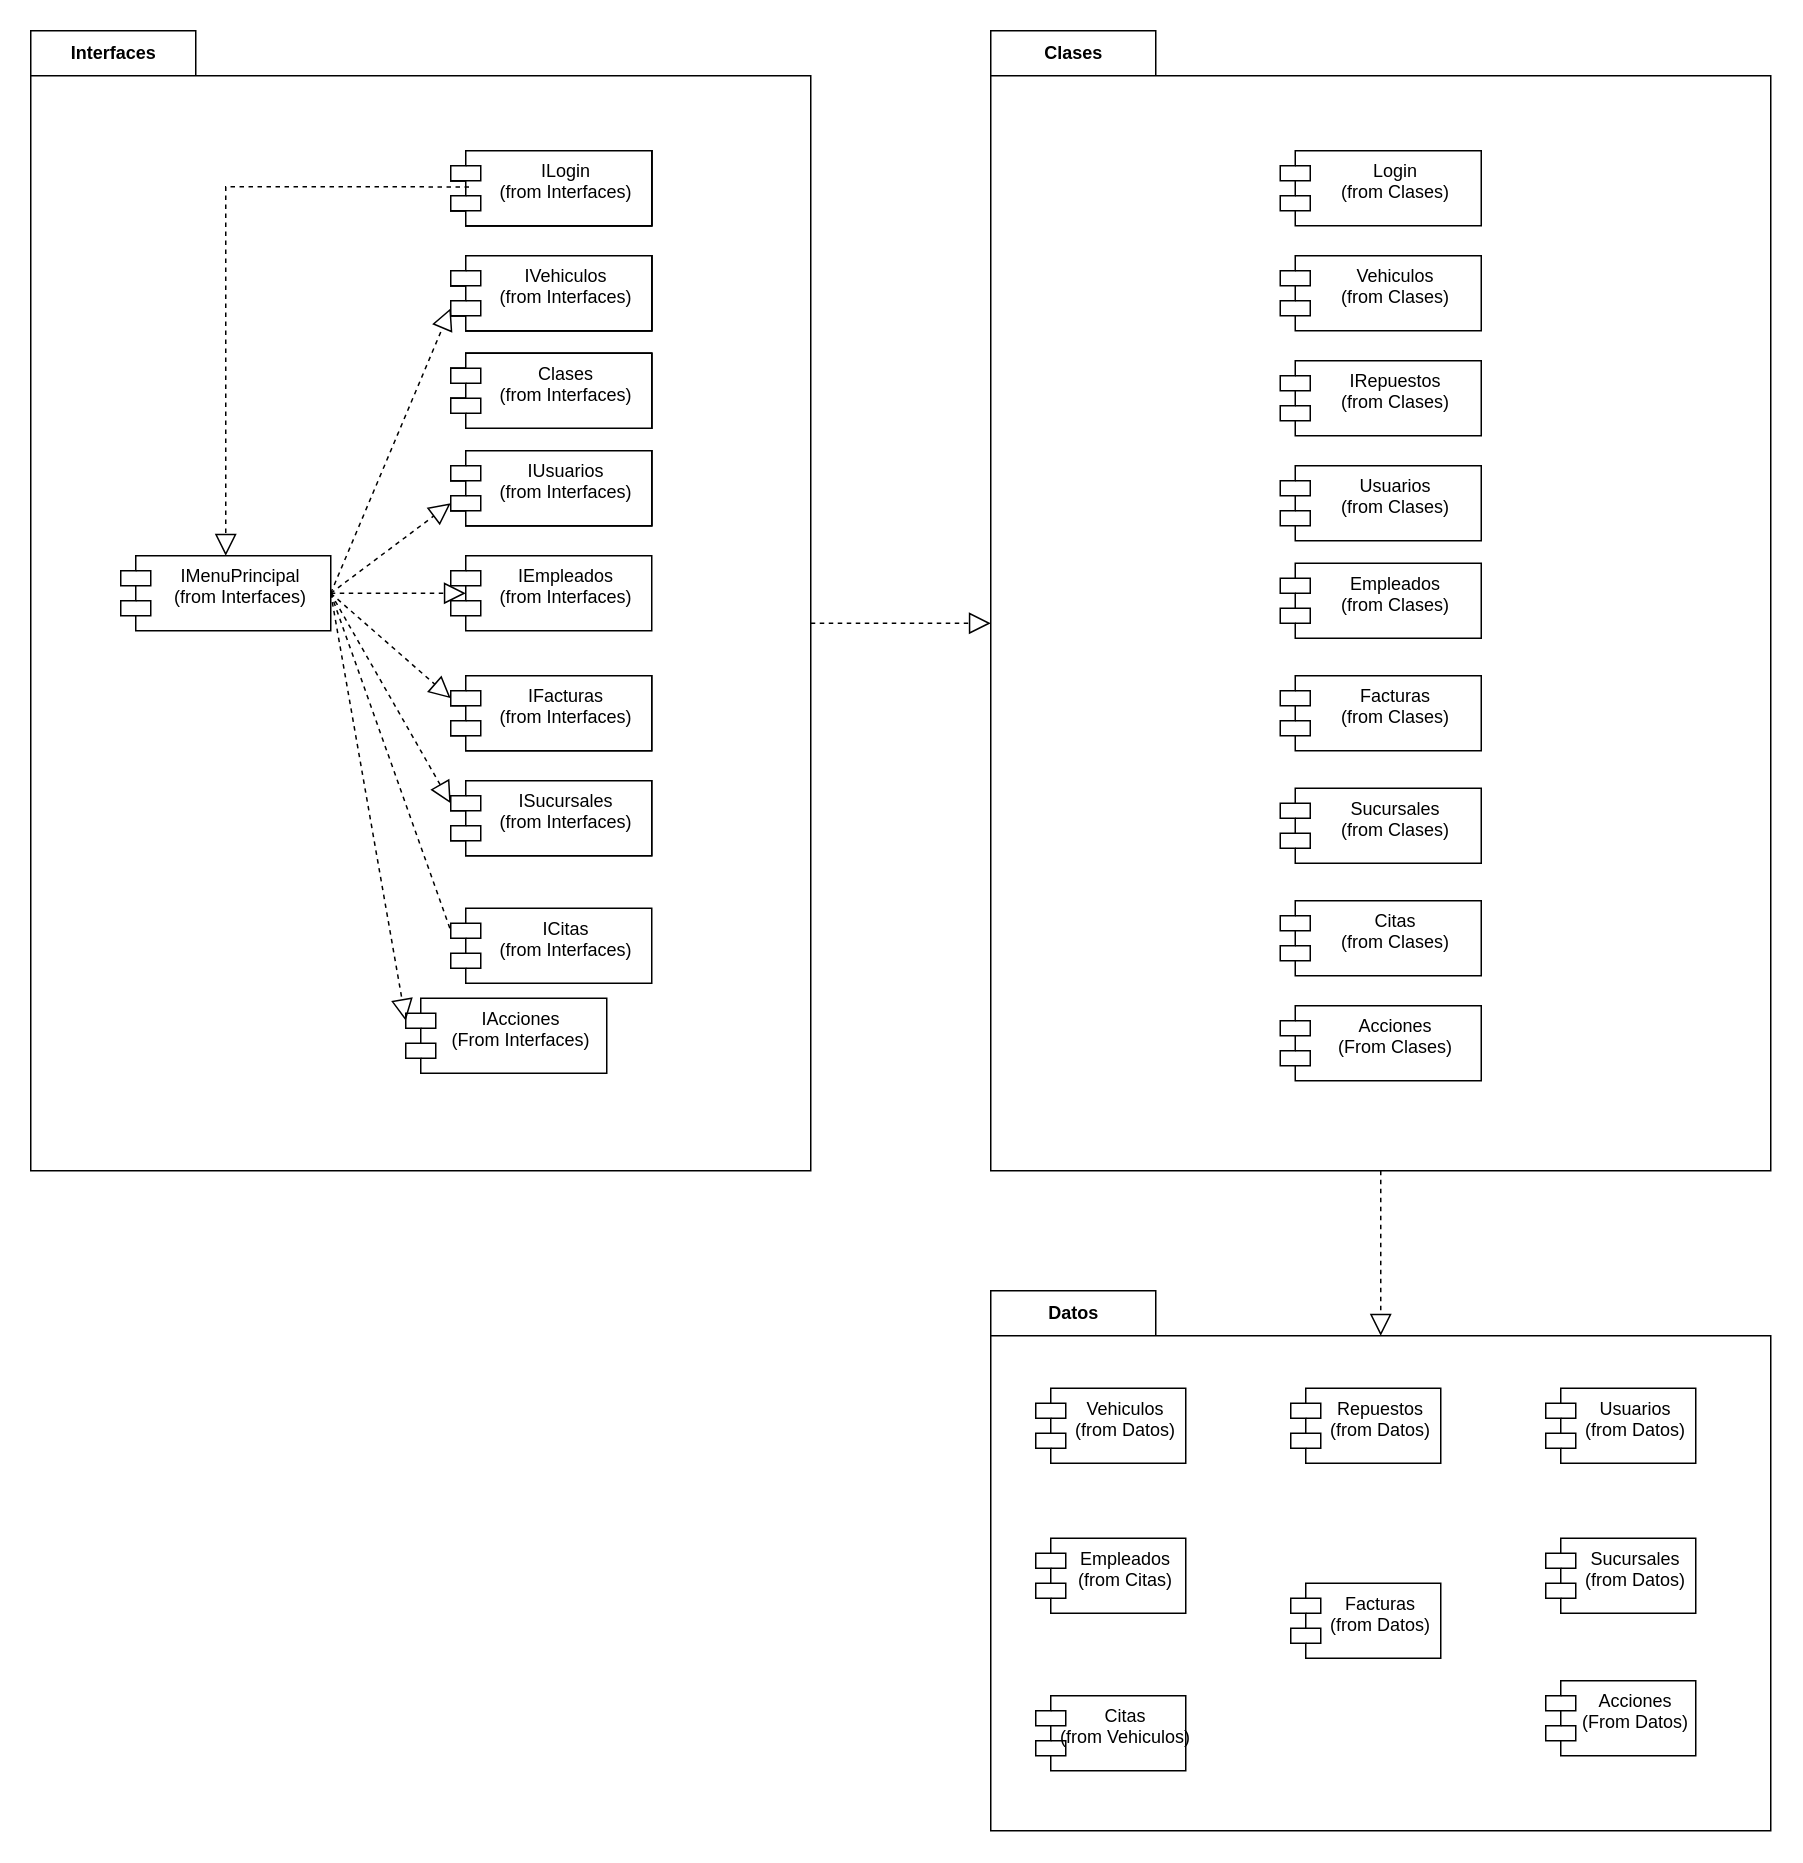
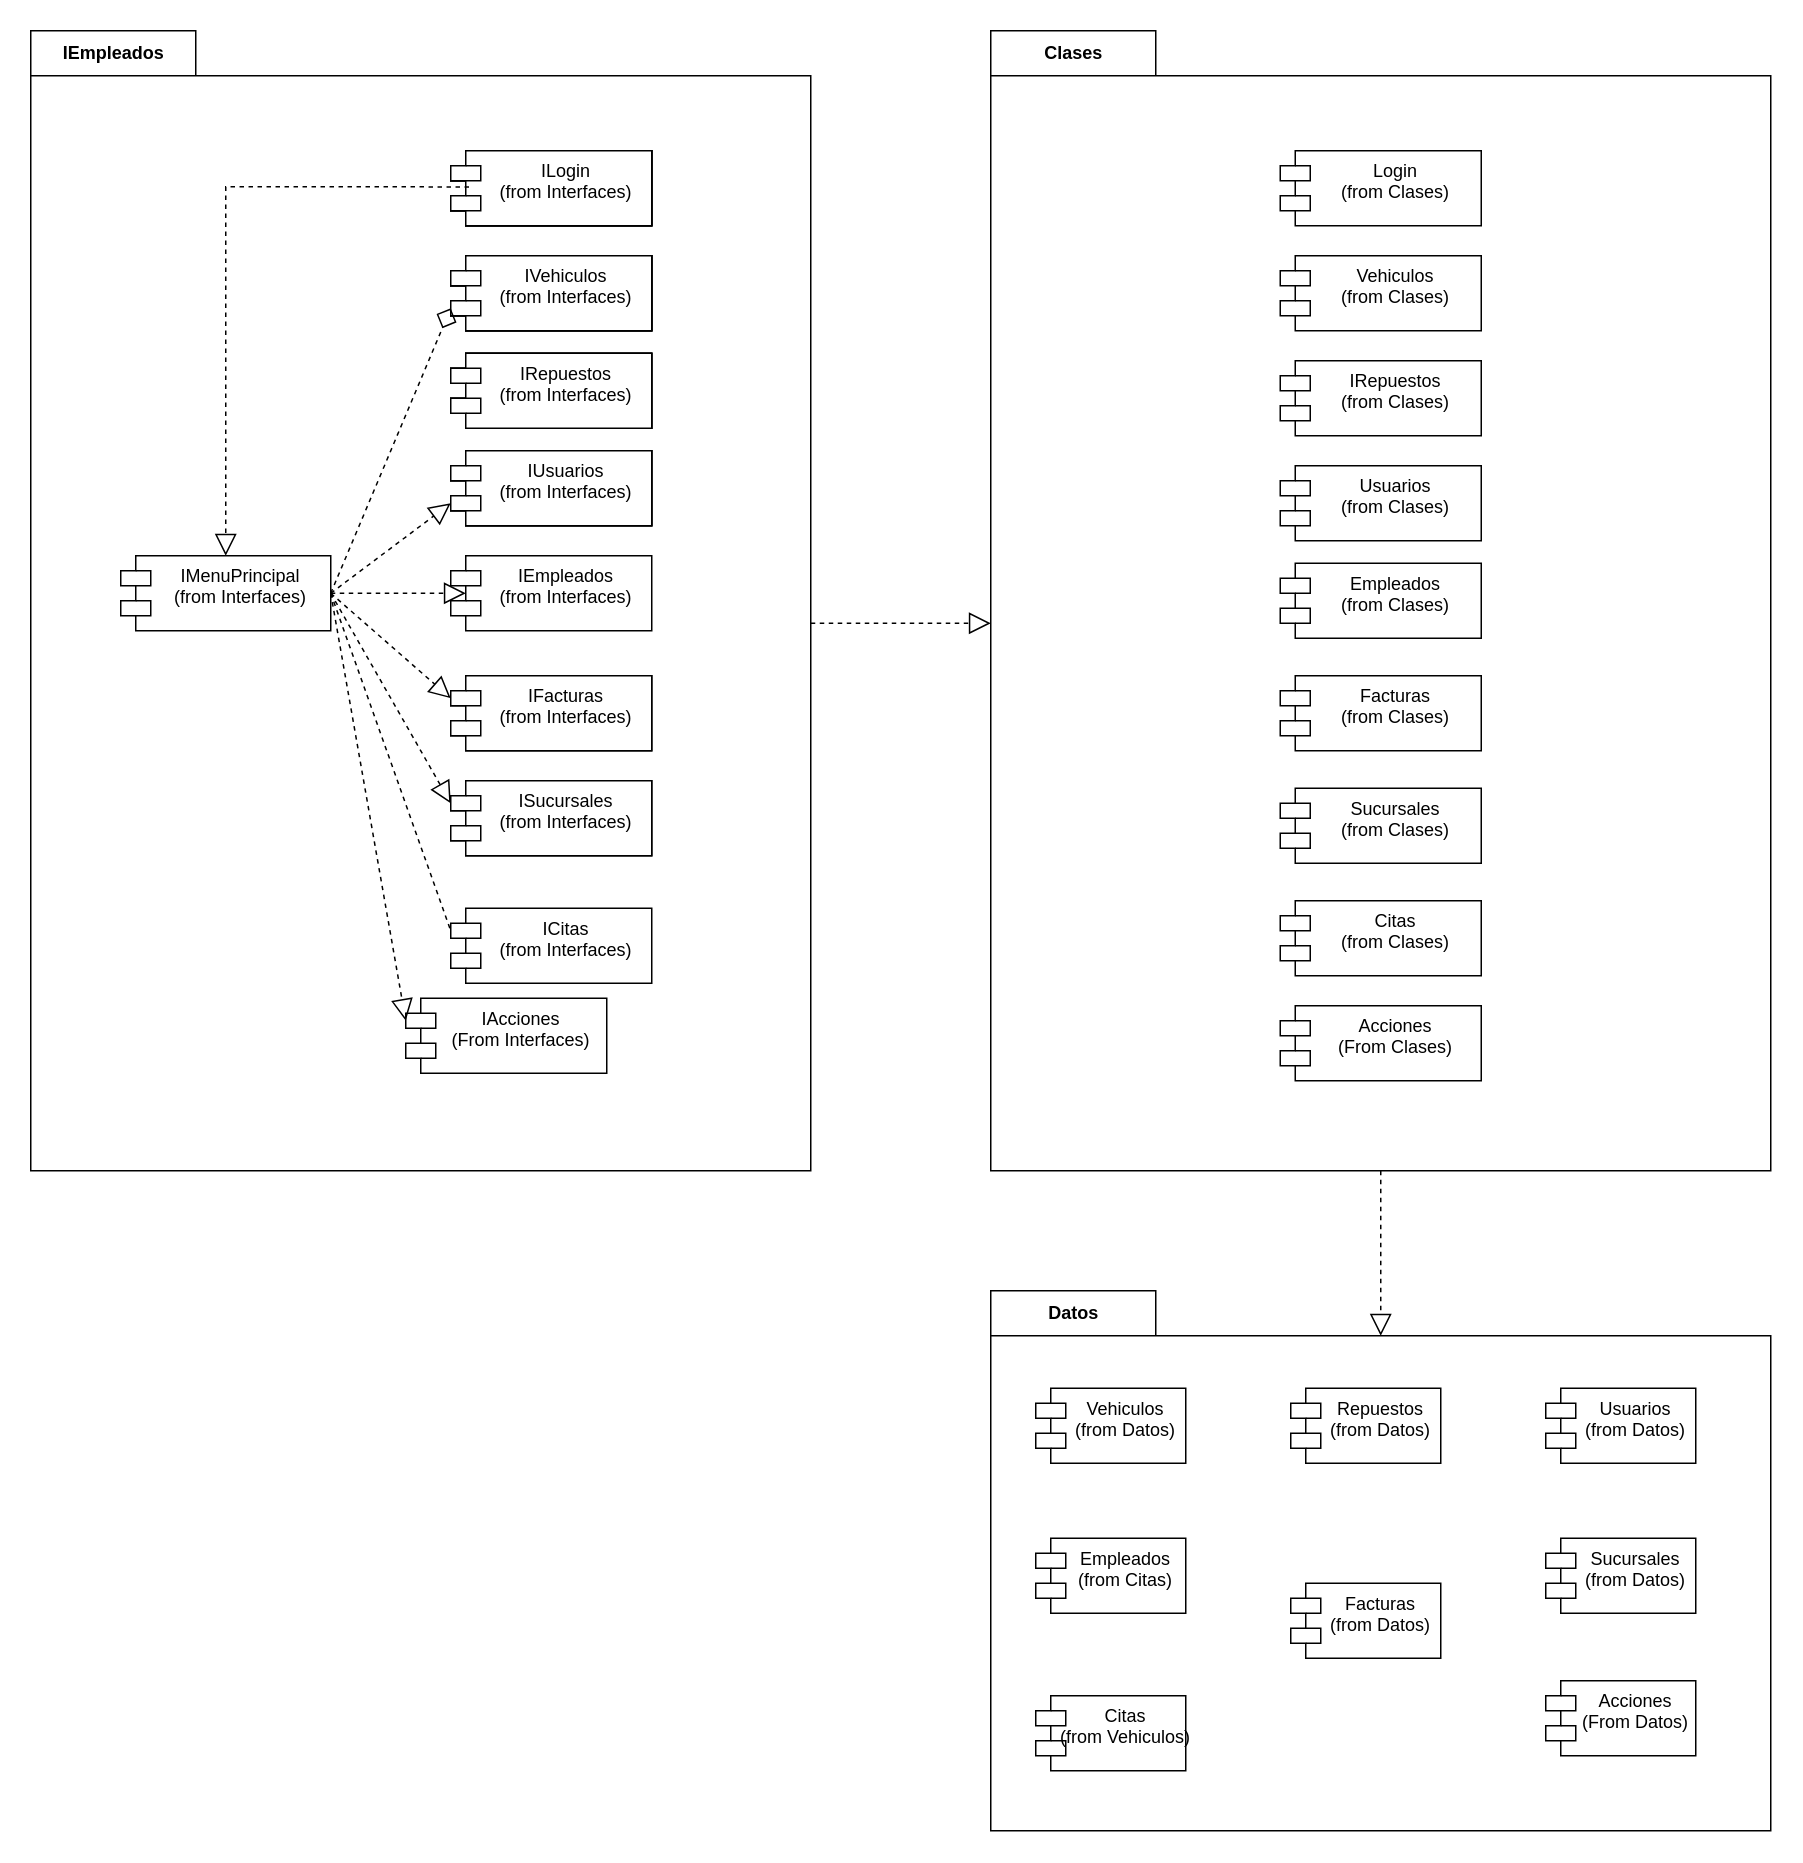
(114, 53) -> (114, 53)
(442, 329) -> (442, 329)
(566, 374) -> (566, 374)
